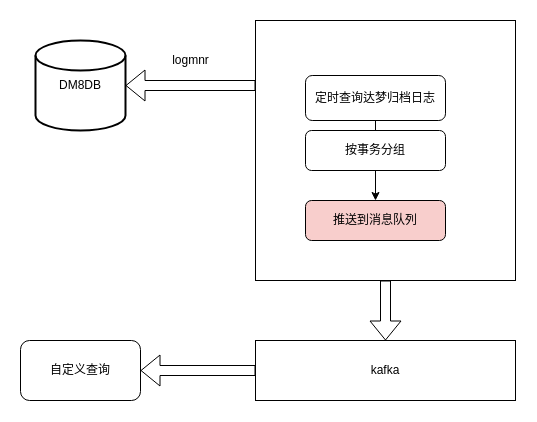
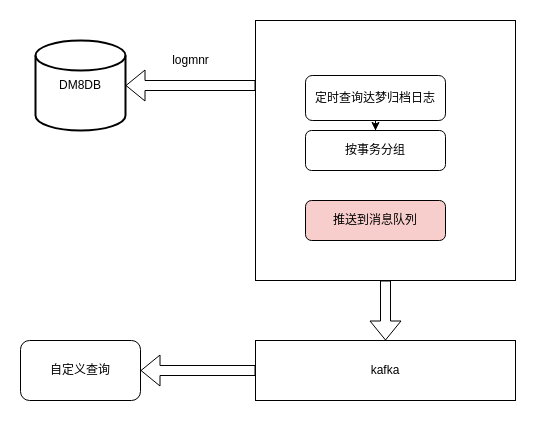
(376, 124) -> (376, 122)
(376, 190) -> none
